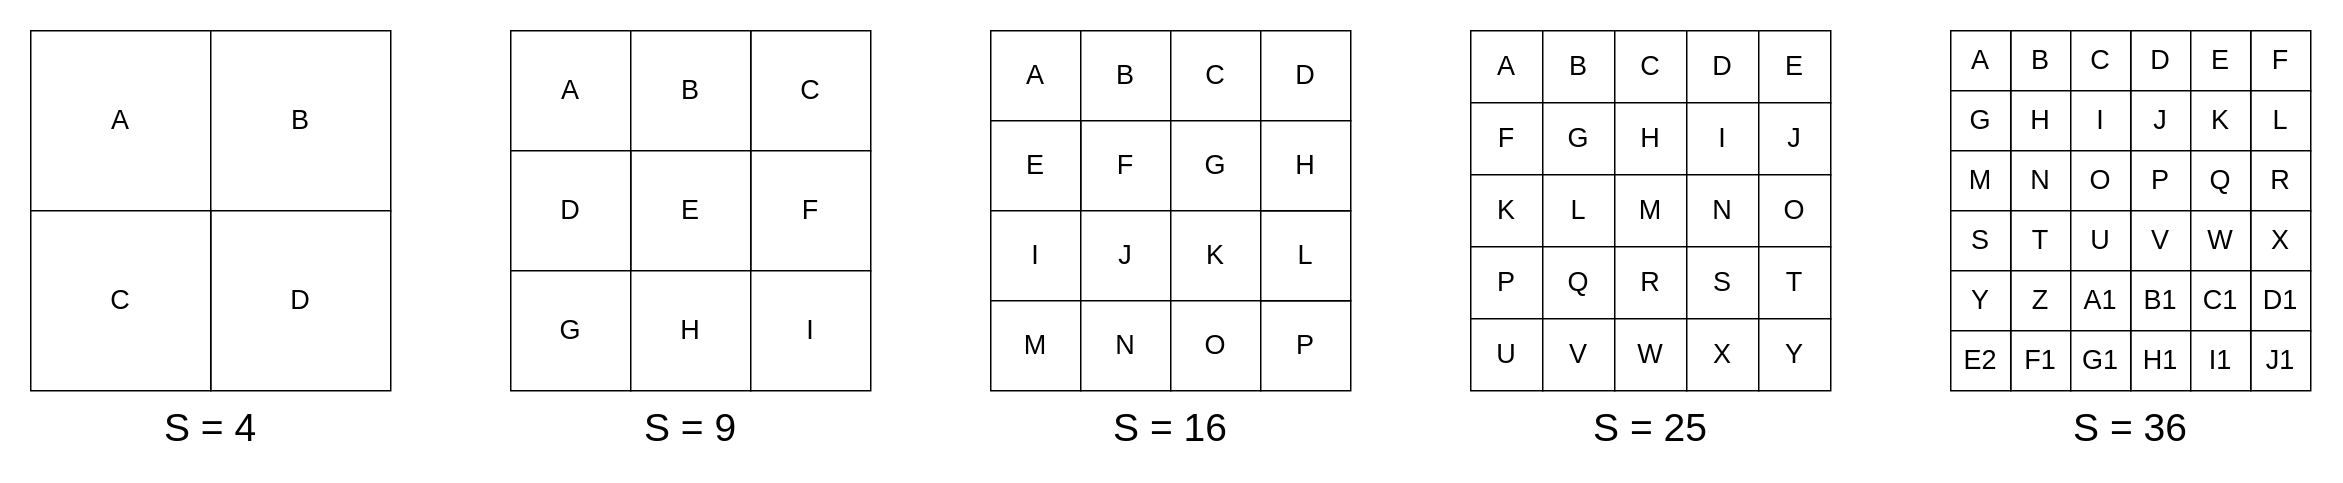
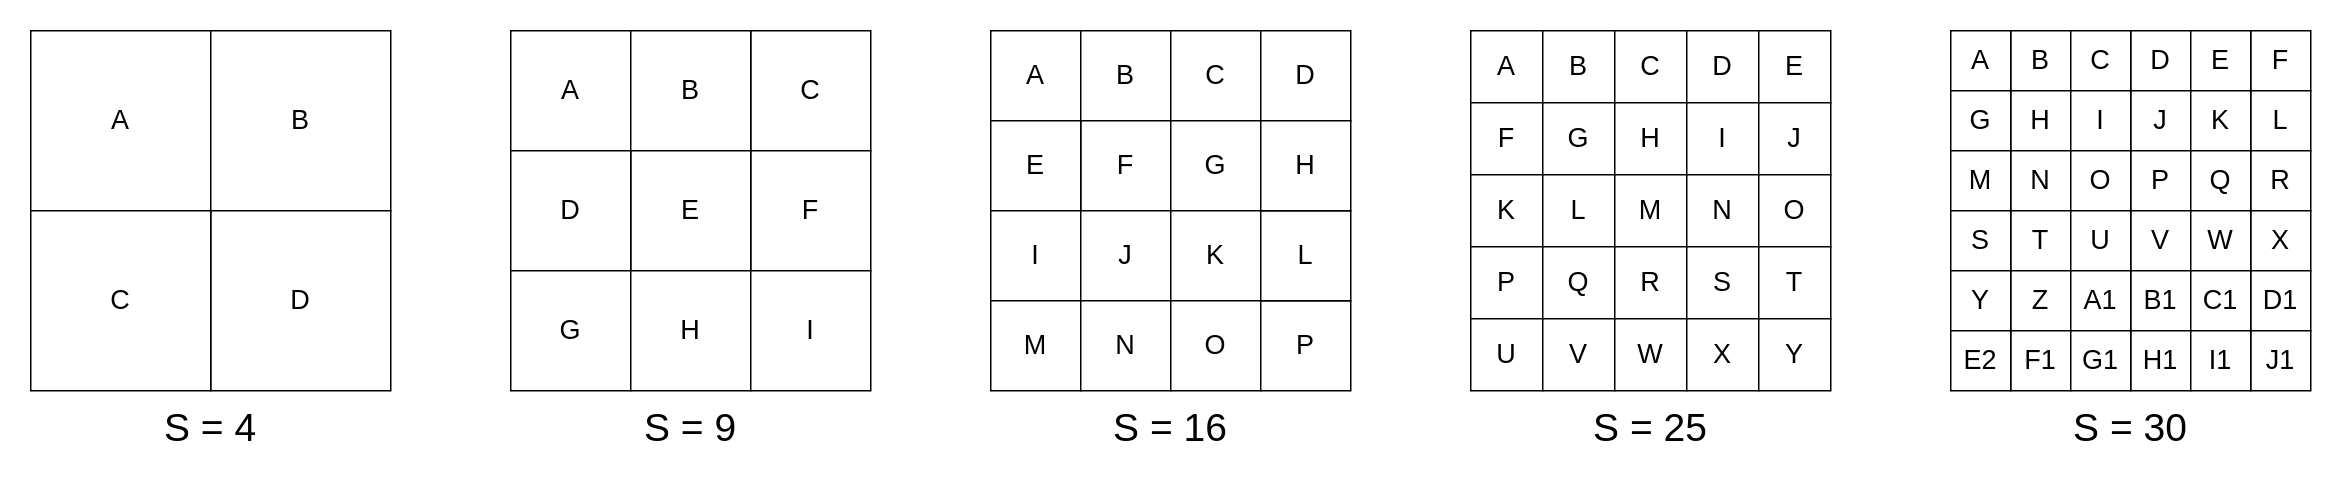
(2131, 428) -> (2131, 428)
